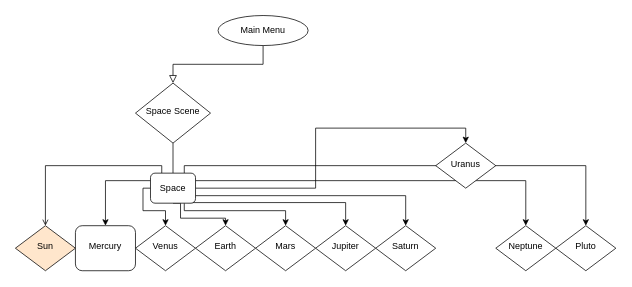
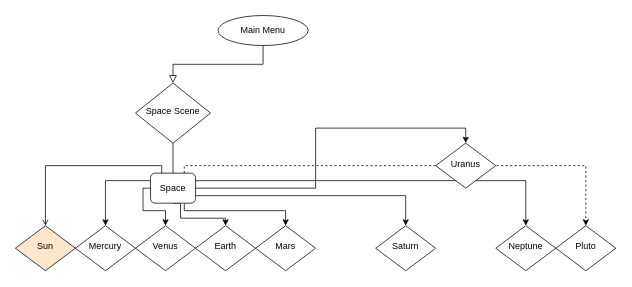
(306, 165) -> (306, 165)
(278, 202) -> none
(105, 248) -> (105, 248)
(345, 248) -> none
